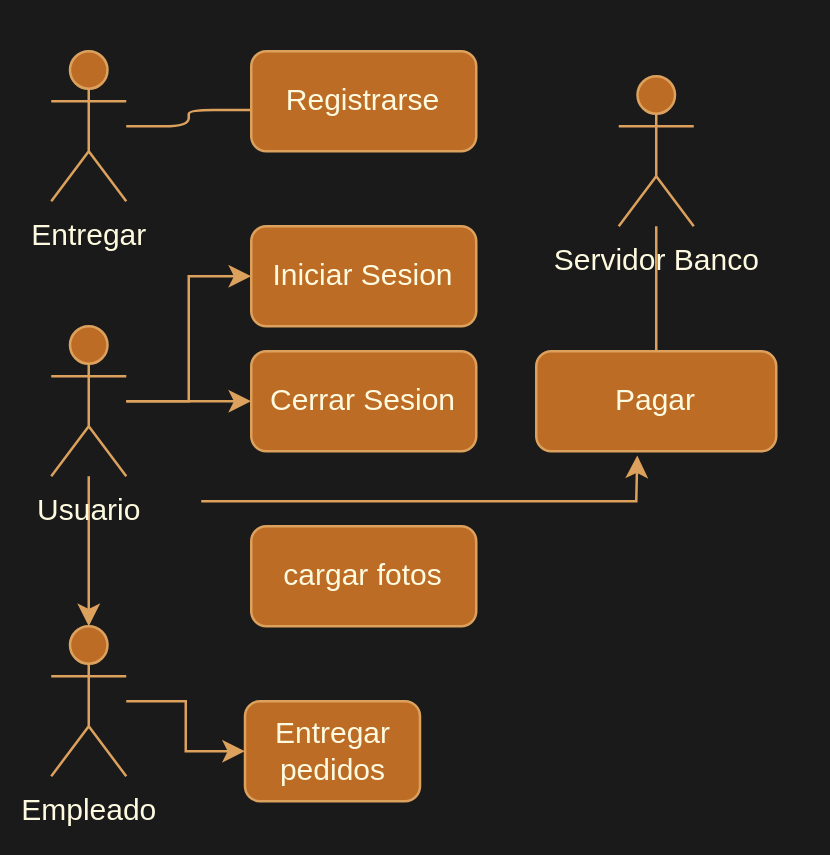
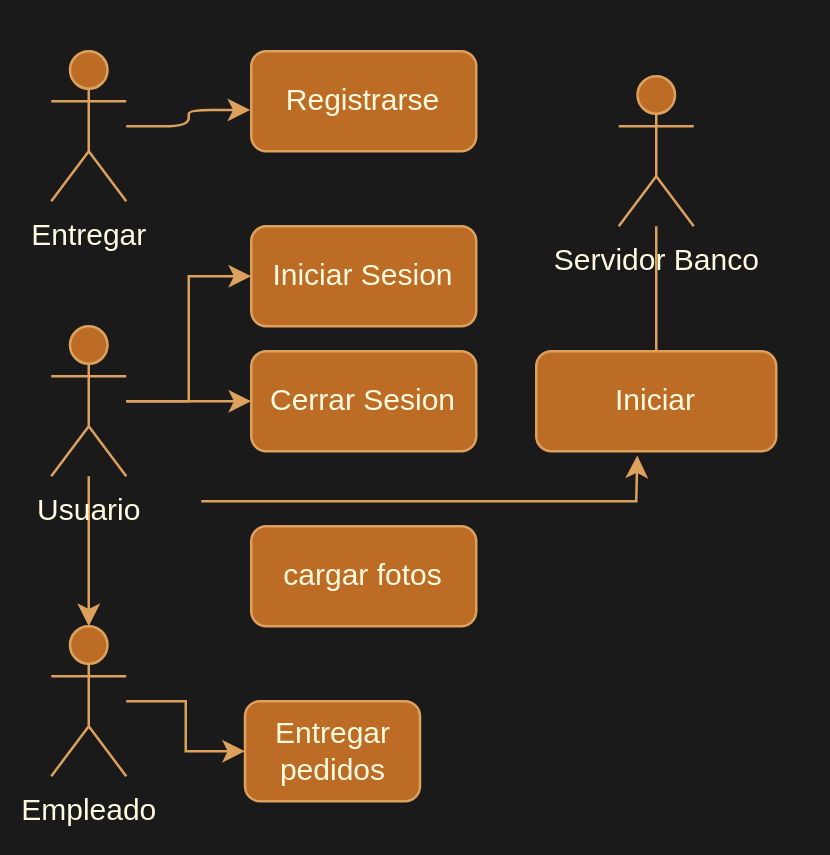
(240, 110) -> (232, 110)
(656, 401) -> (656, 401)
